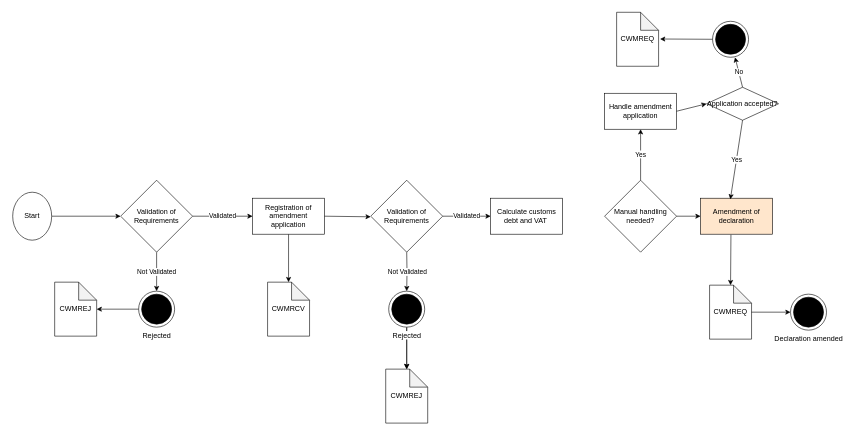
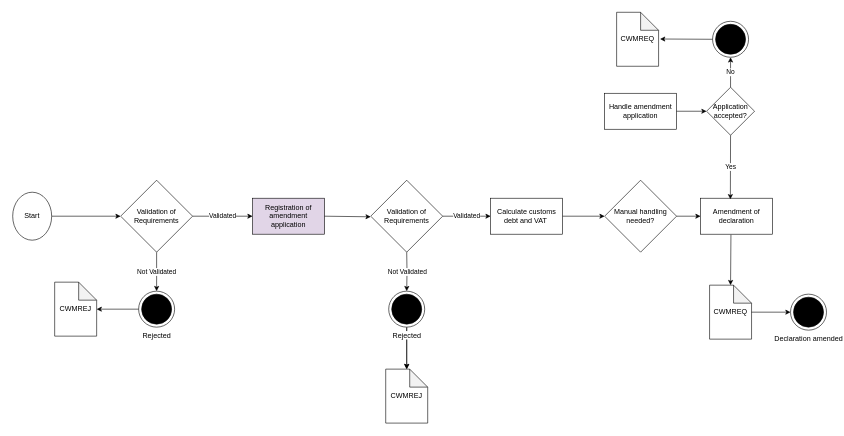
(743, 104) -> (731, 111)
(641, 157) -> none
(288, 216) -> (288, 216)
none -> (599, 216)
(737, 216) -> (737, 216)
(288, 256) -> none
(288, 309) -> none
